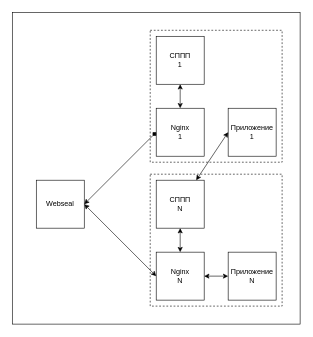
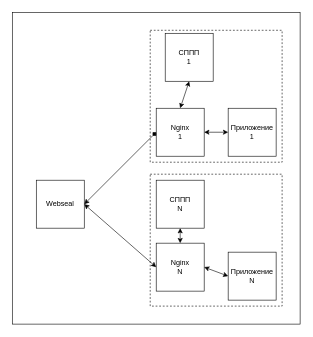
(180, 60) -> (189, 57)
(212, 156) -> (223, 132)
(180, 276) -> (180, 267)
